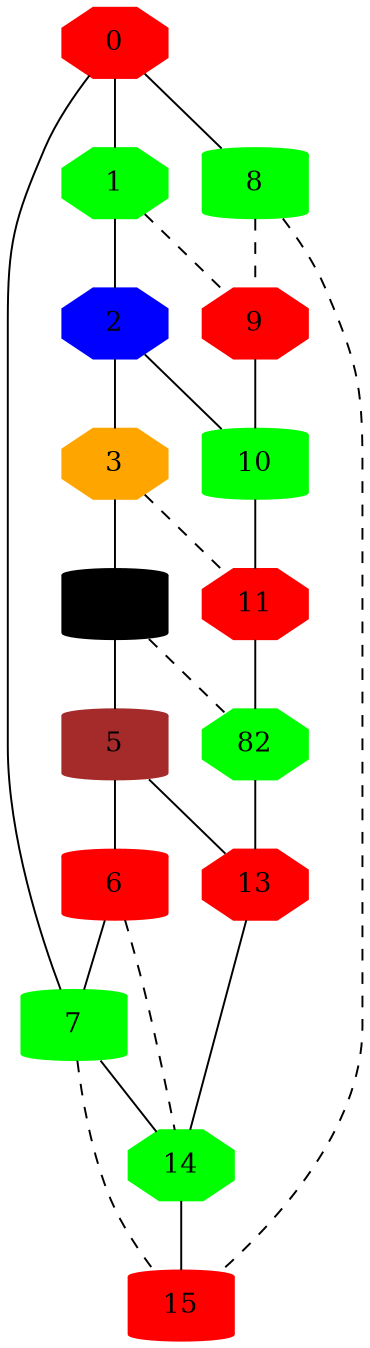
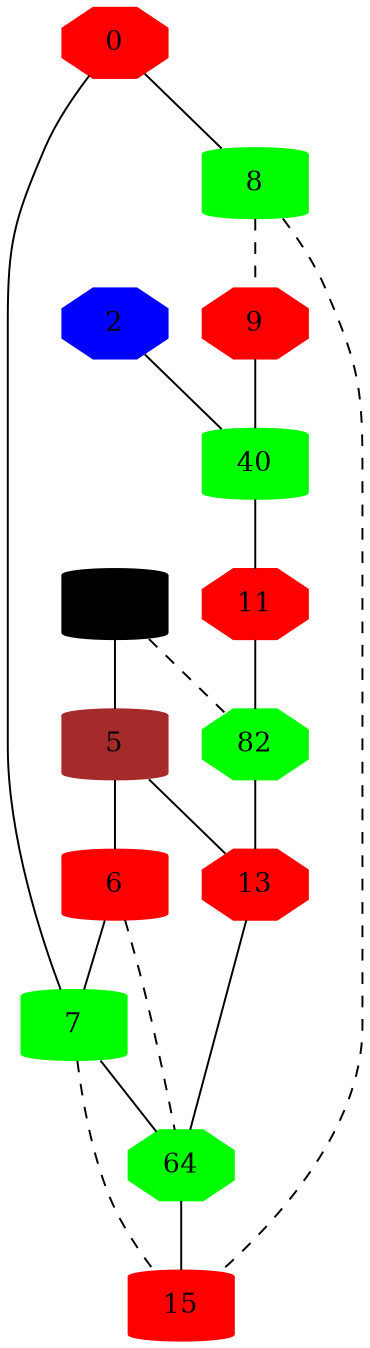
(115, 183) -> none
(115, 464) -> none
(255, 464) -> (255, 464)
(181, 1165) -> (181, 1165)
